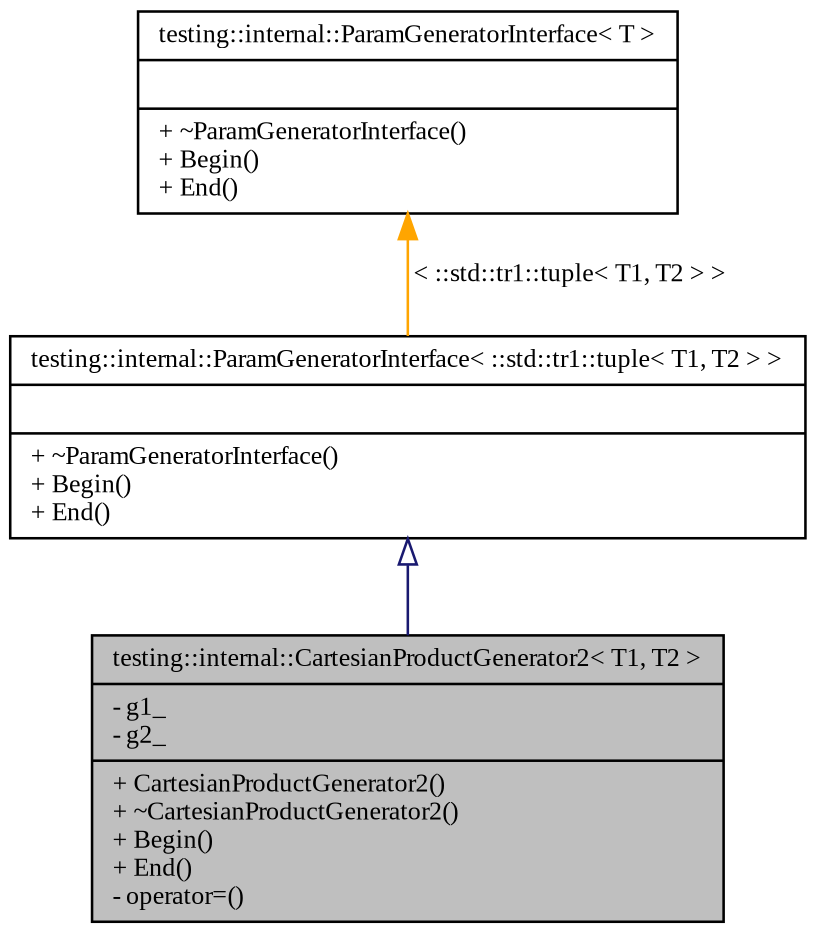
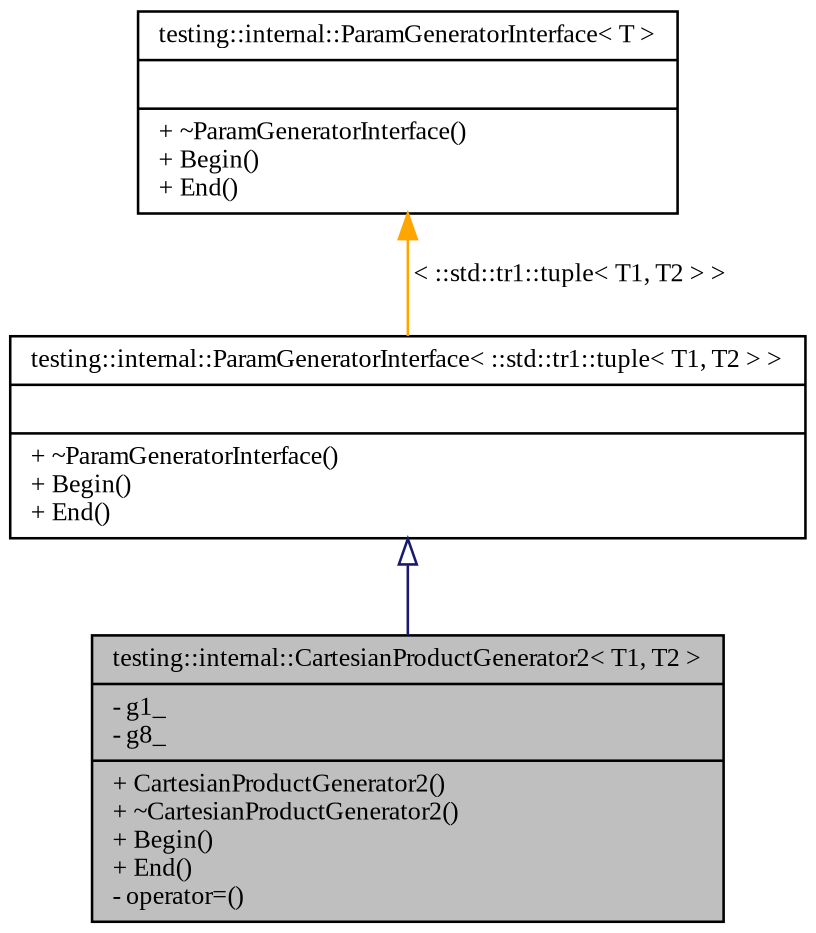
(141, 735) -> (141, 735)
